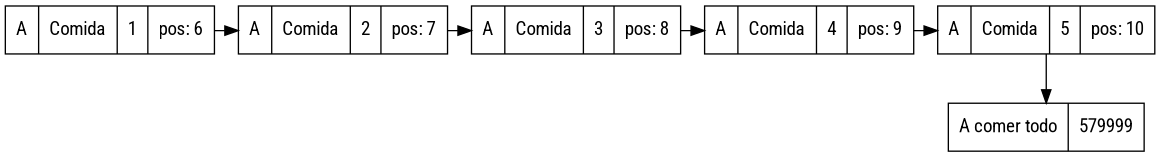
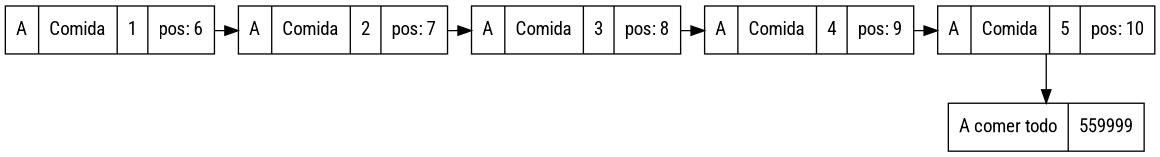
(1106, 127) -> (1106, 127)
